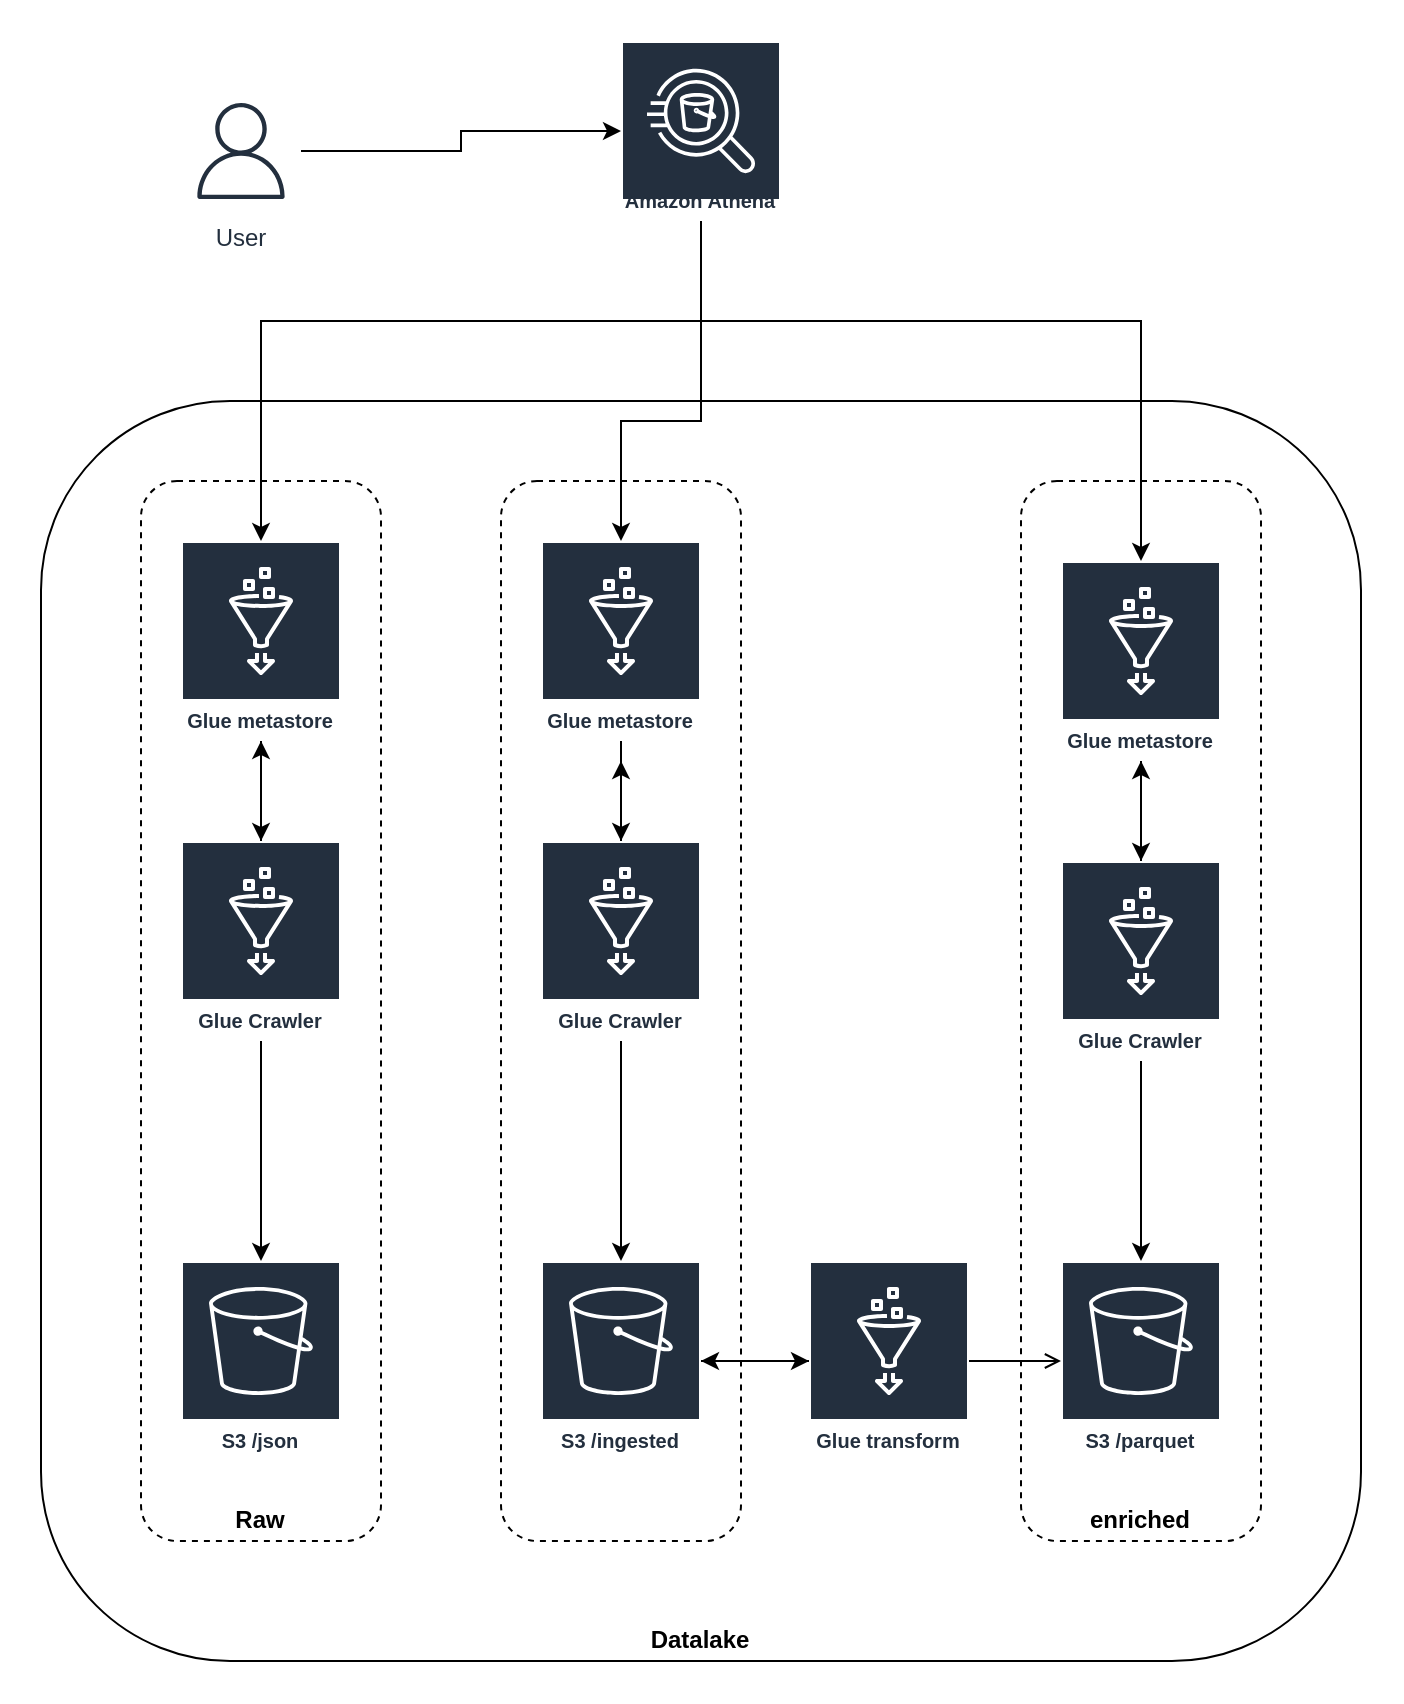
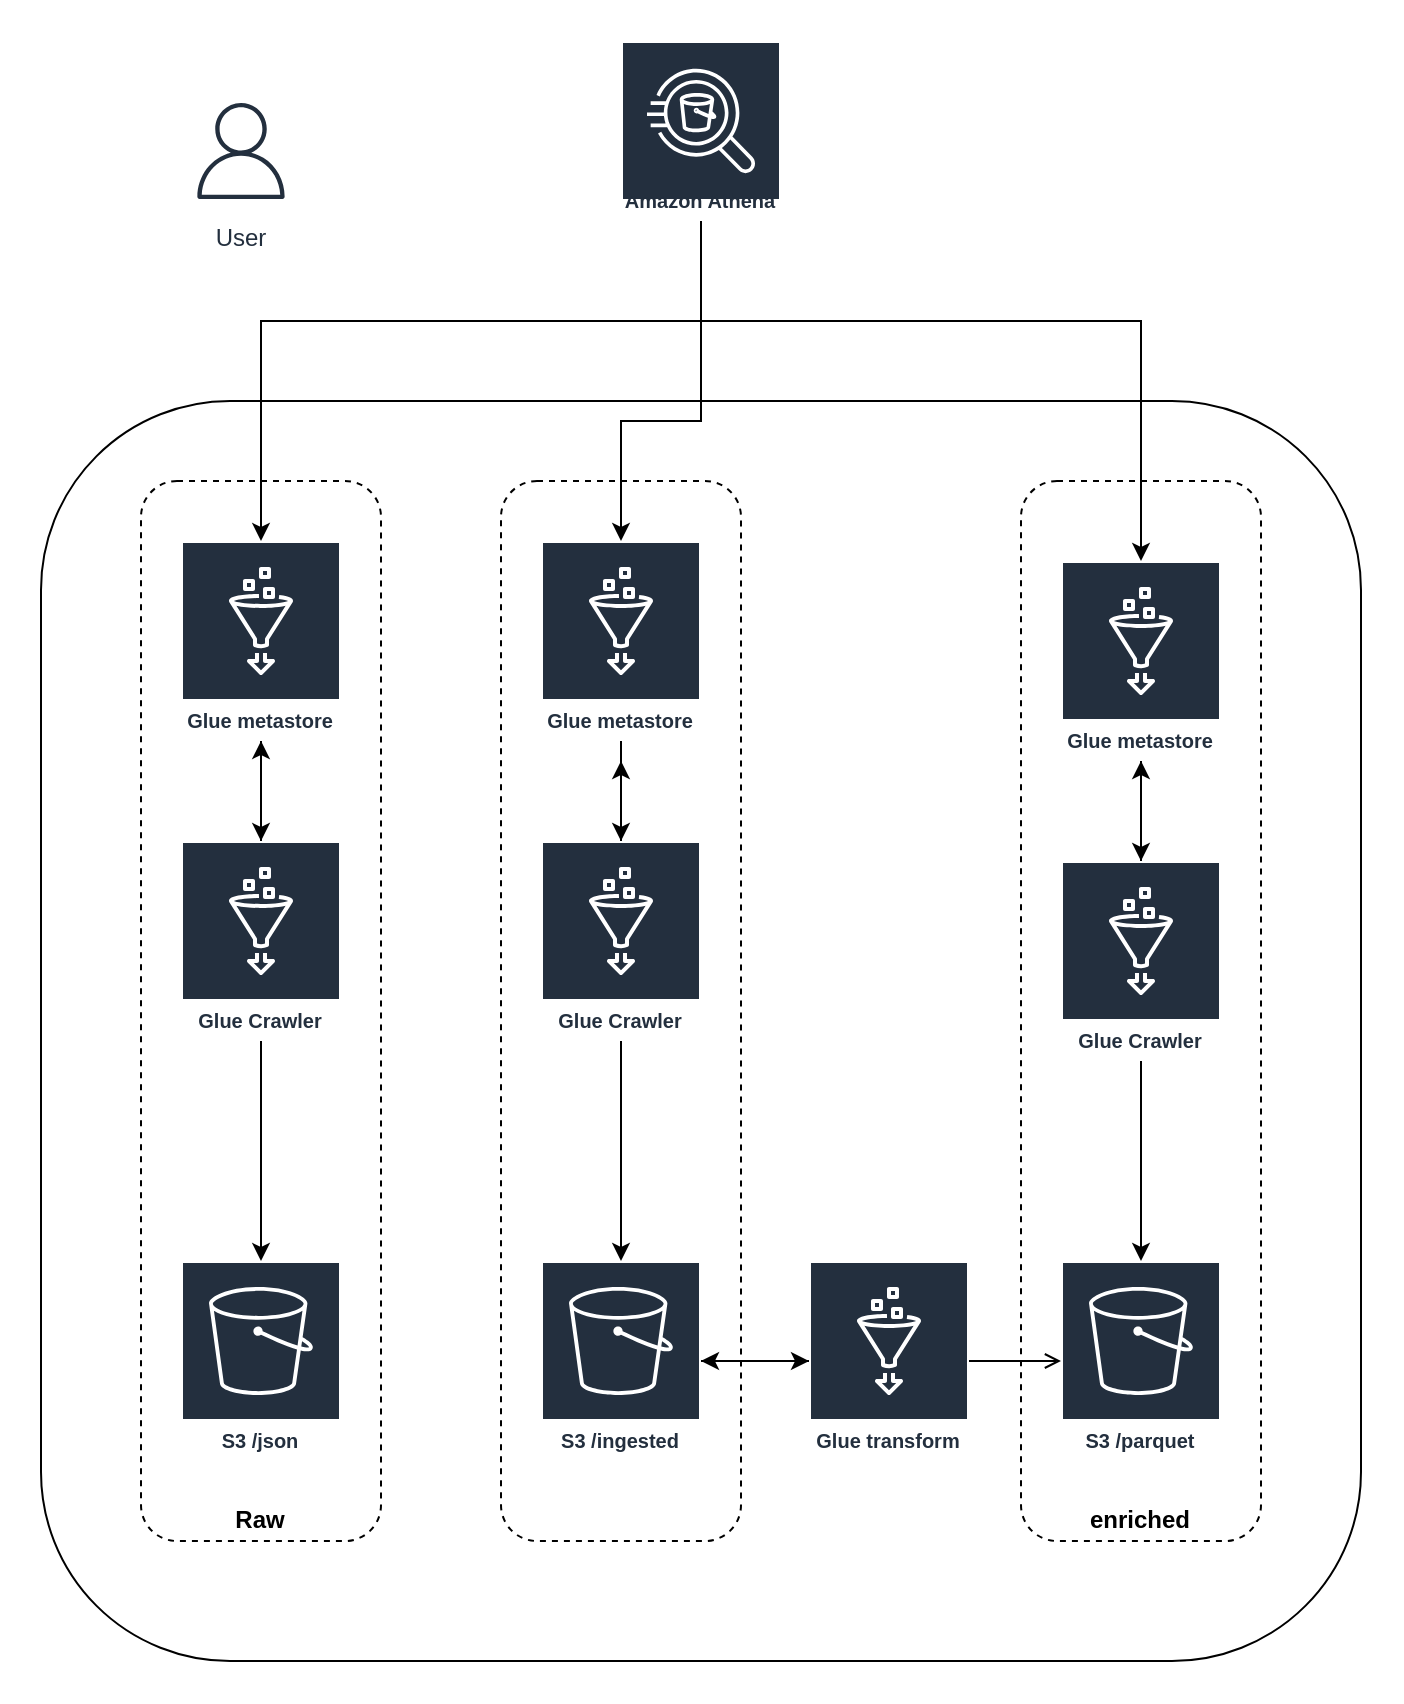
(461, 148) -> none
(701, 1641) -> none
